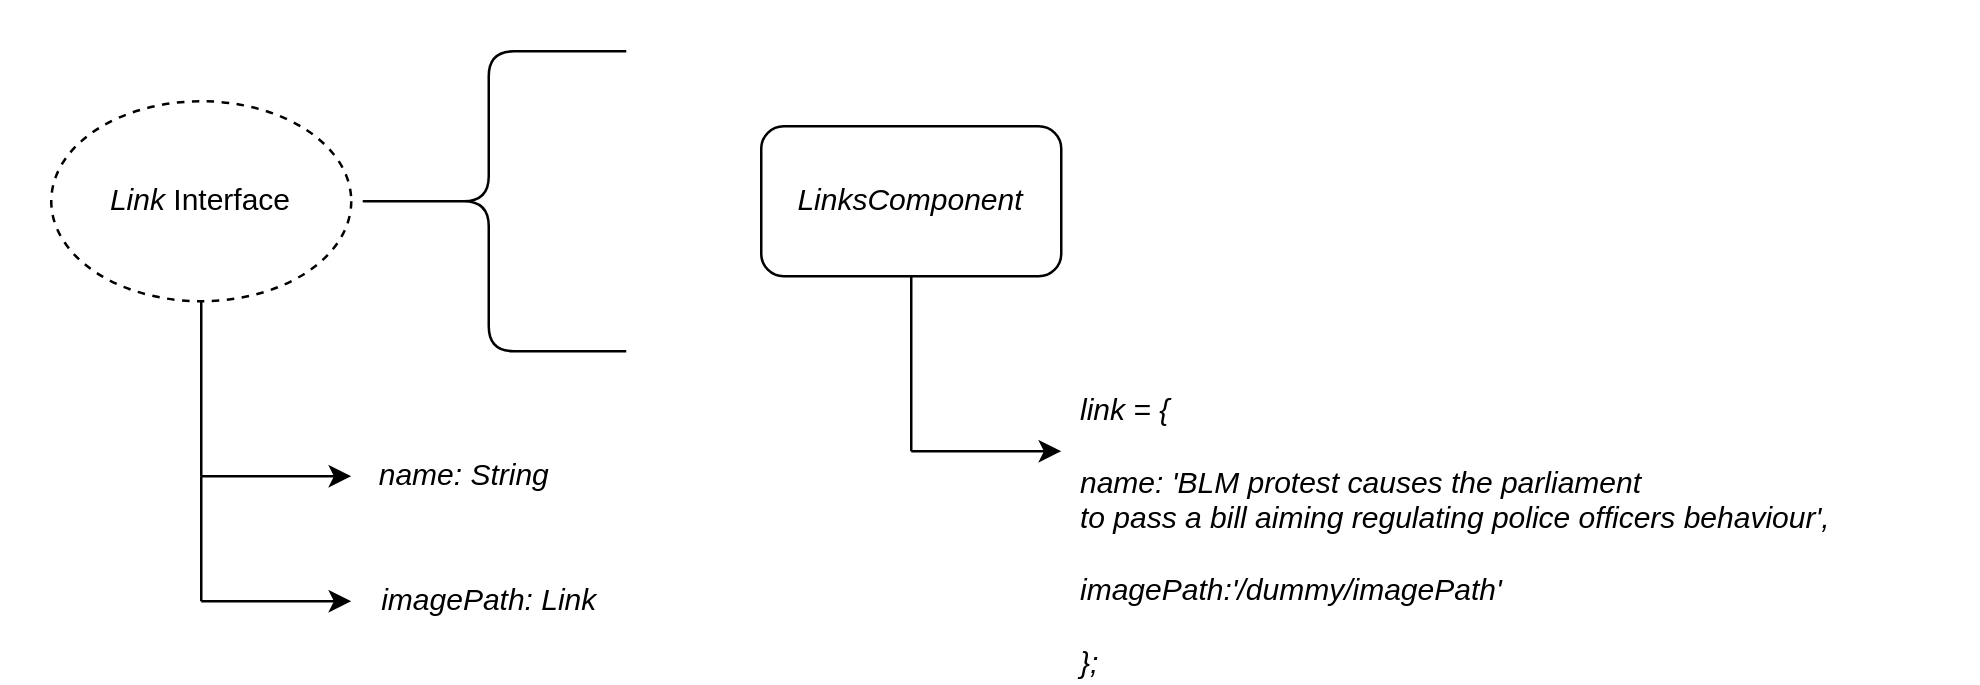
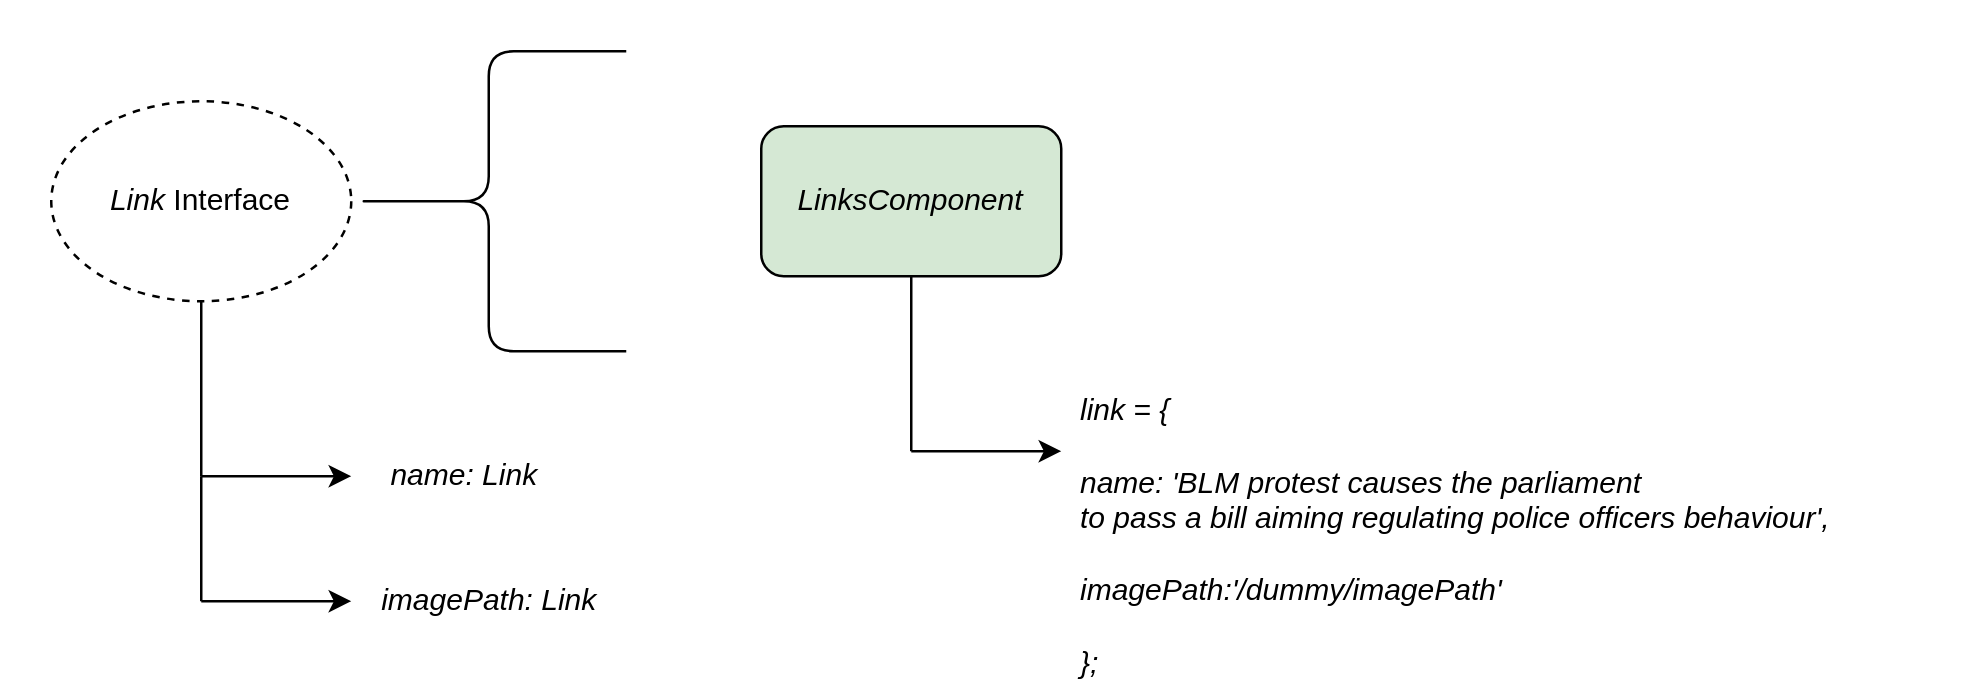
(911, 201) -> (911, 201)
(465, 476) -> (465, 476)
